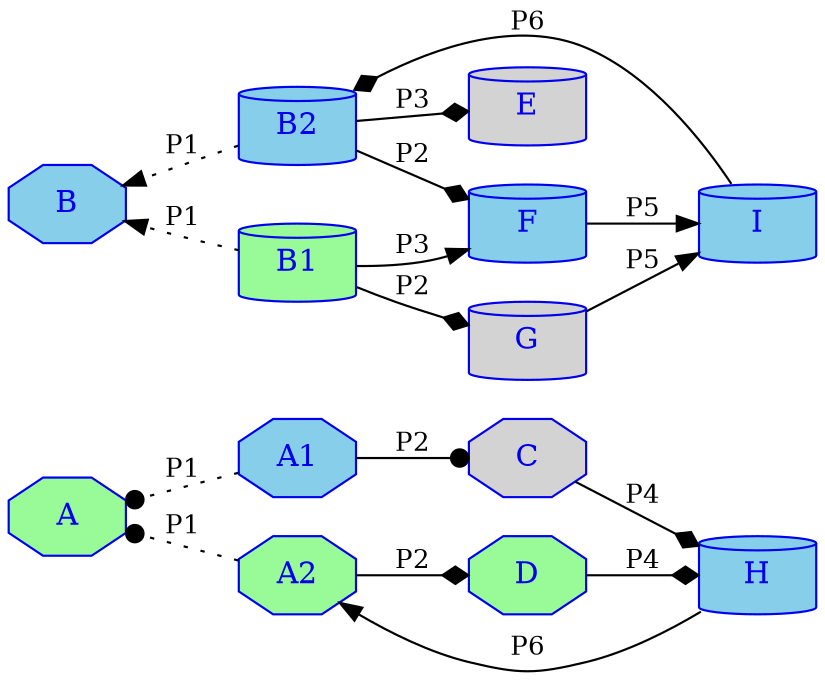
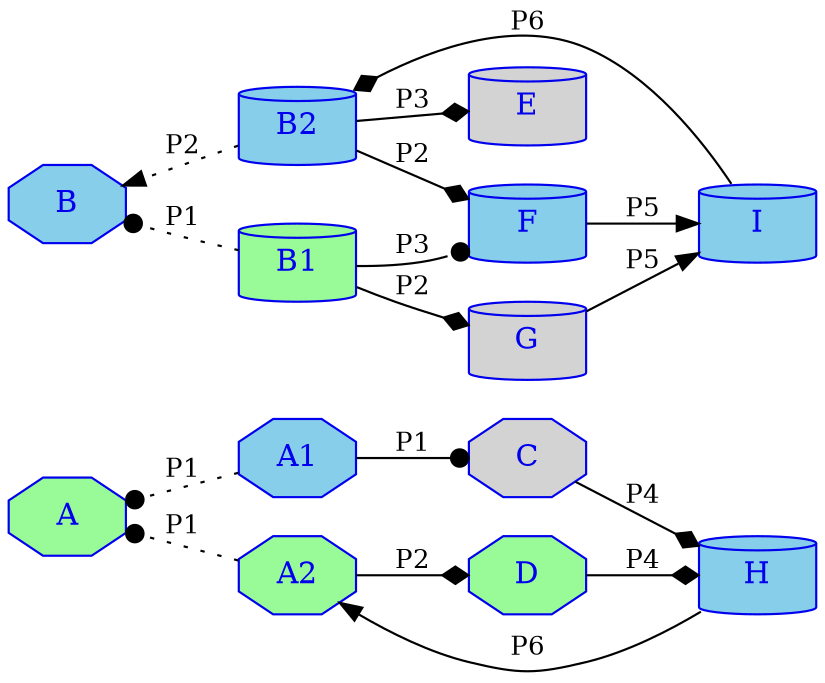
(182, 147) -> (182, 147)
(190, 239) -> (190, 239)
(402, 264) -> (402, 264)
(412, 444) -> (412, 444)
